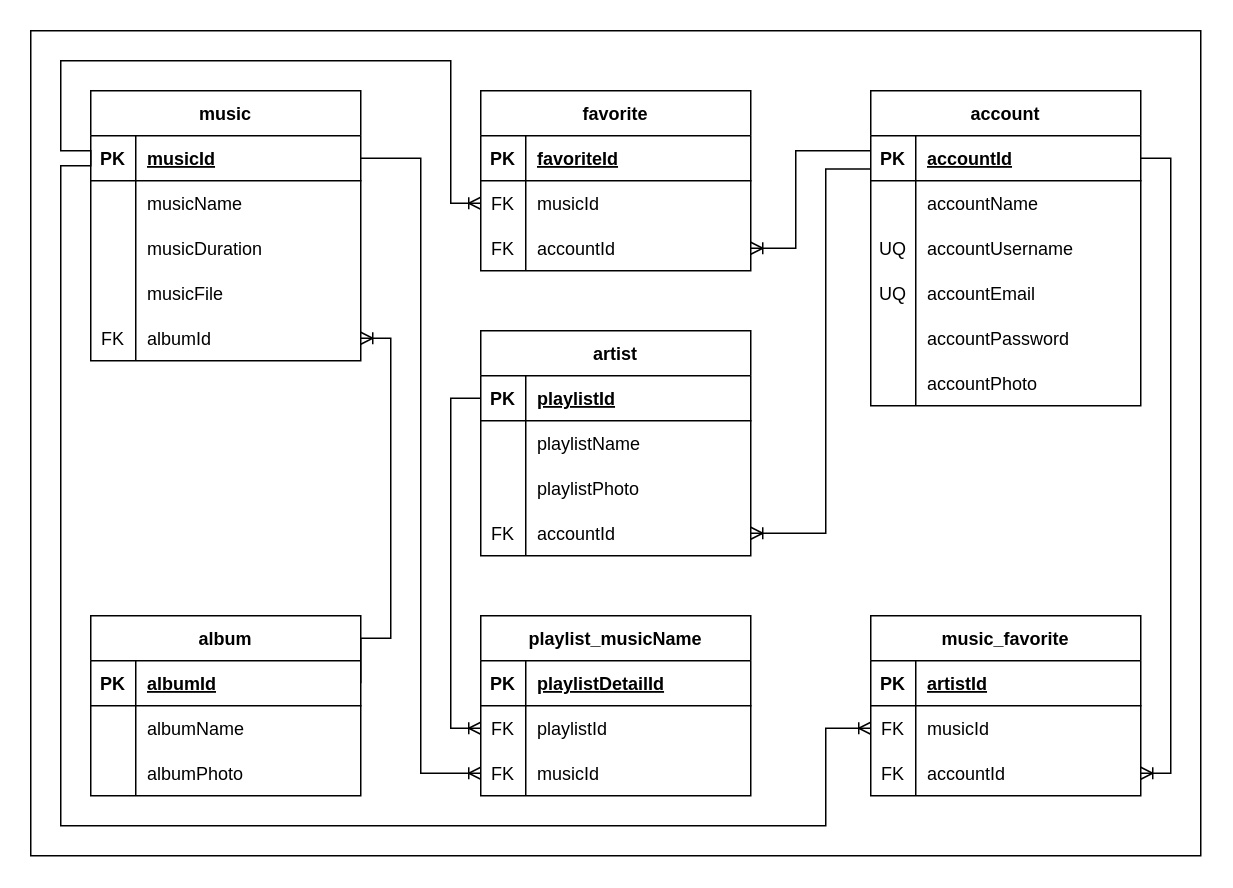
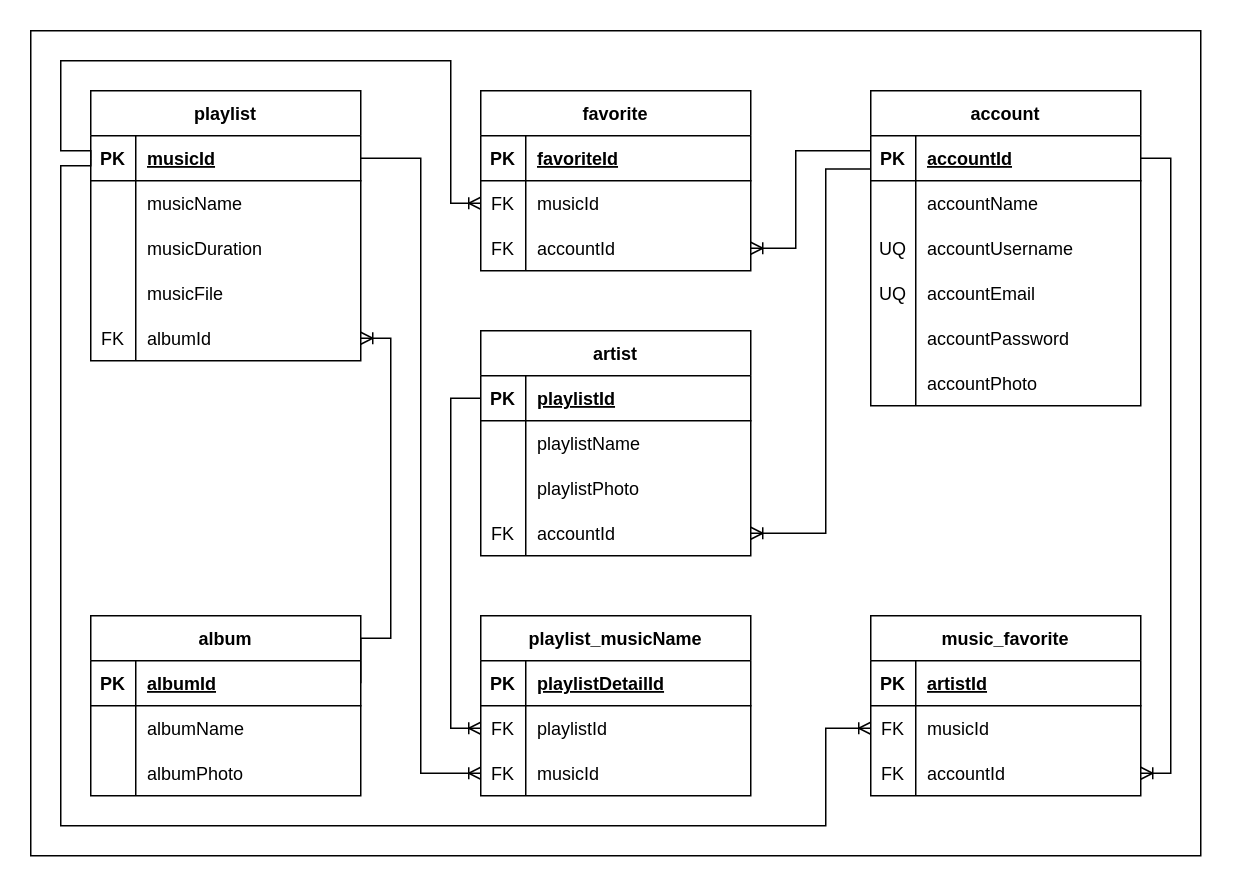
(225, 114) -> (225, 114)
